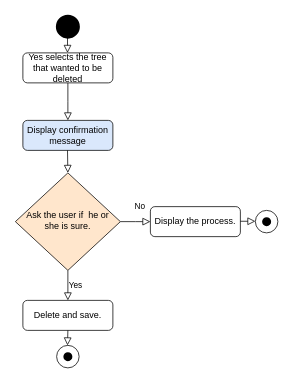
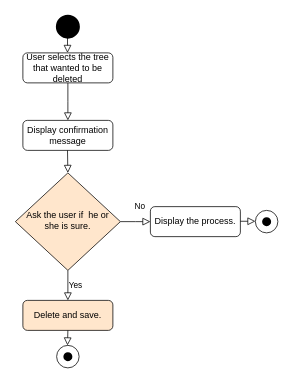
(68, 68) -> (68, 68)
(68, 135) -> (68, 135)
(68, 315) -> (68, 315)
